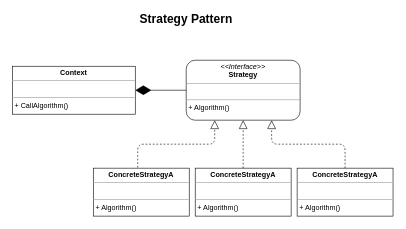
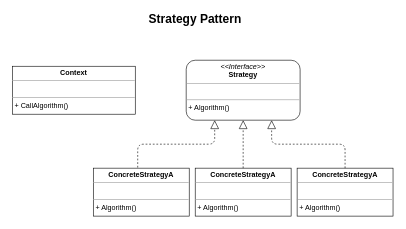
(186, 18) -> (195, 18)
(152, 90) -> none
